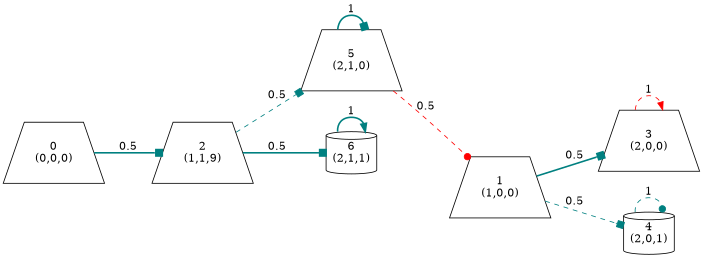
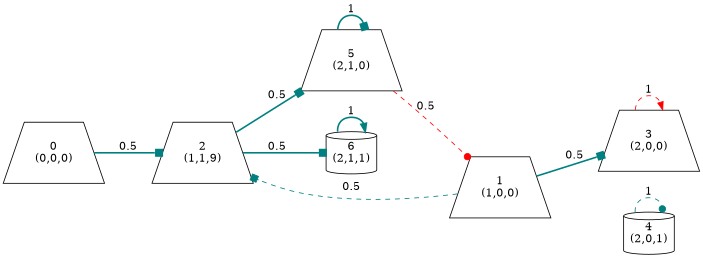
(266, 114) -> (266, 114)
(580, 212) -> (357, 199)
